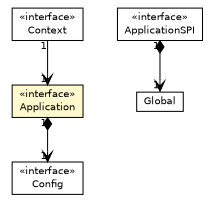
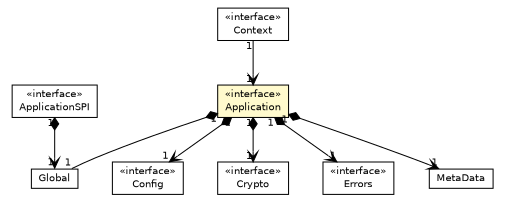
none -> (138, 141)
none -> (253, 178)
none -> (358, 178)
none -> (461, 178)
